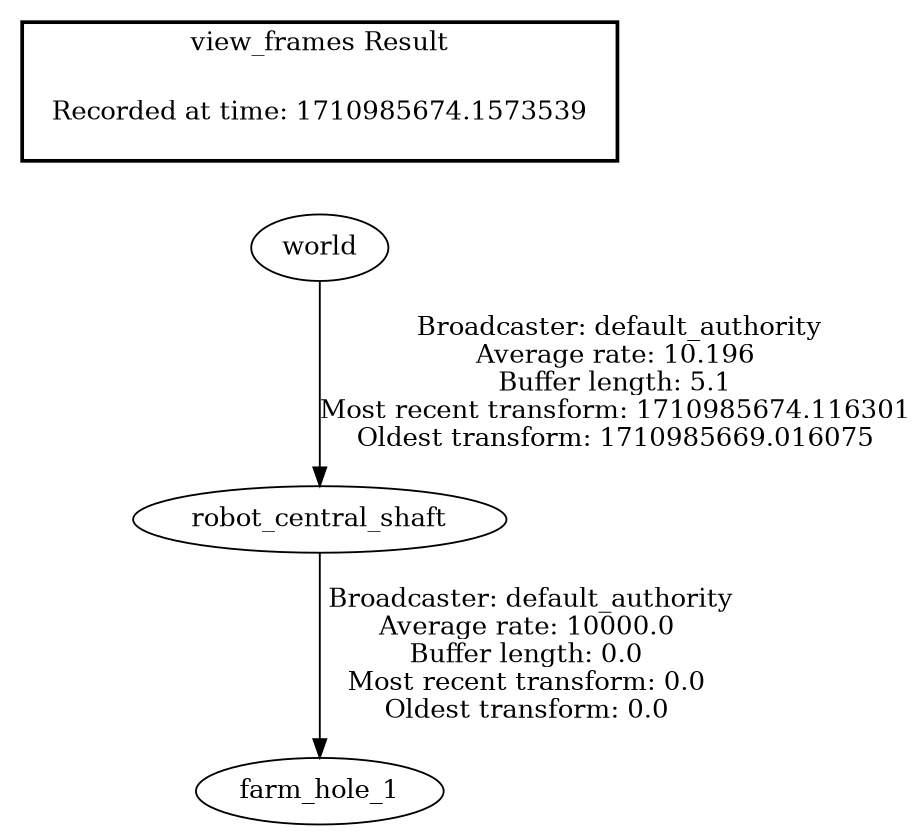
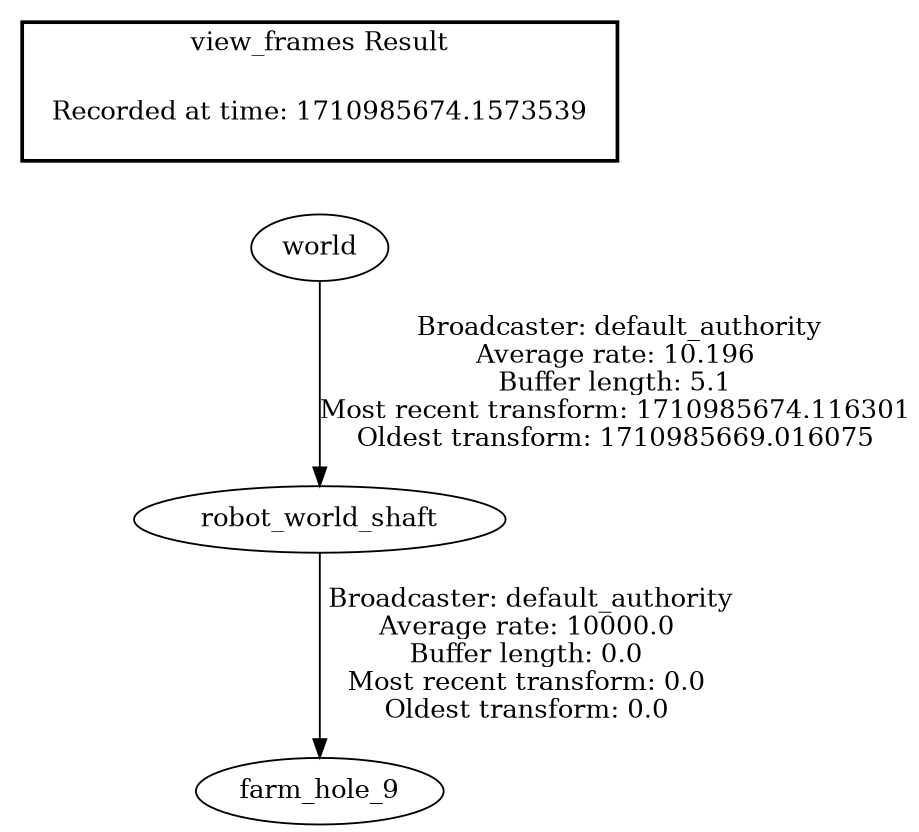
(320, 519) -> (320, 519)
(320, 791) -> (320, 791)
